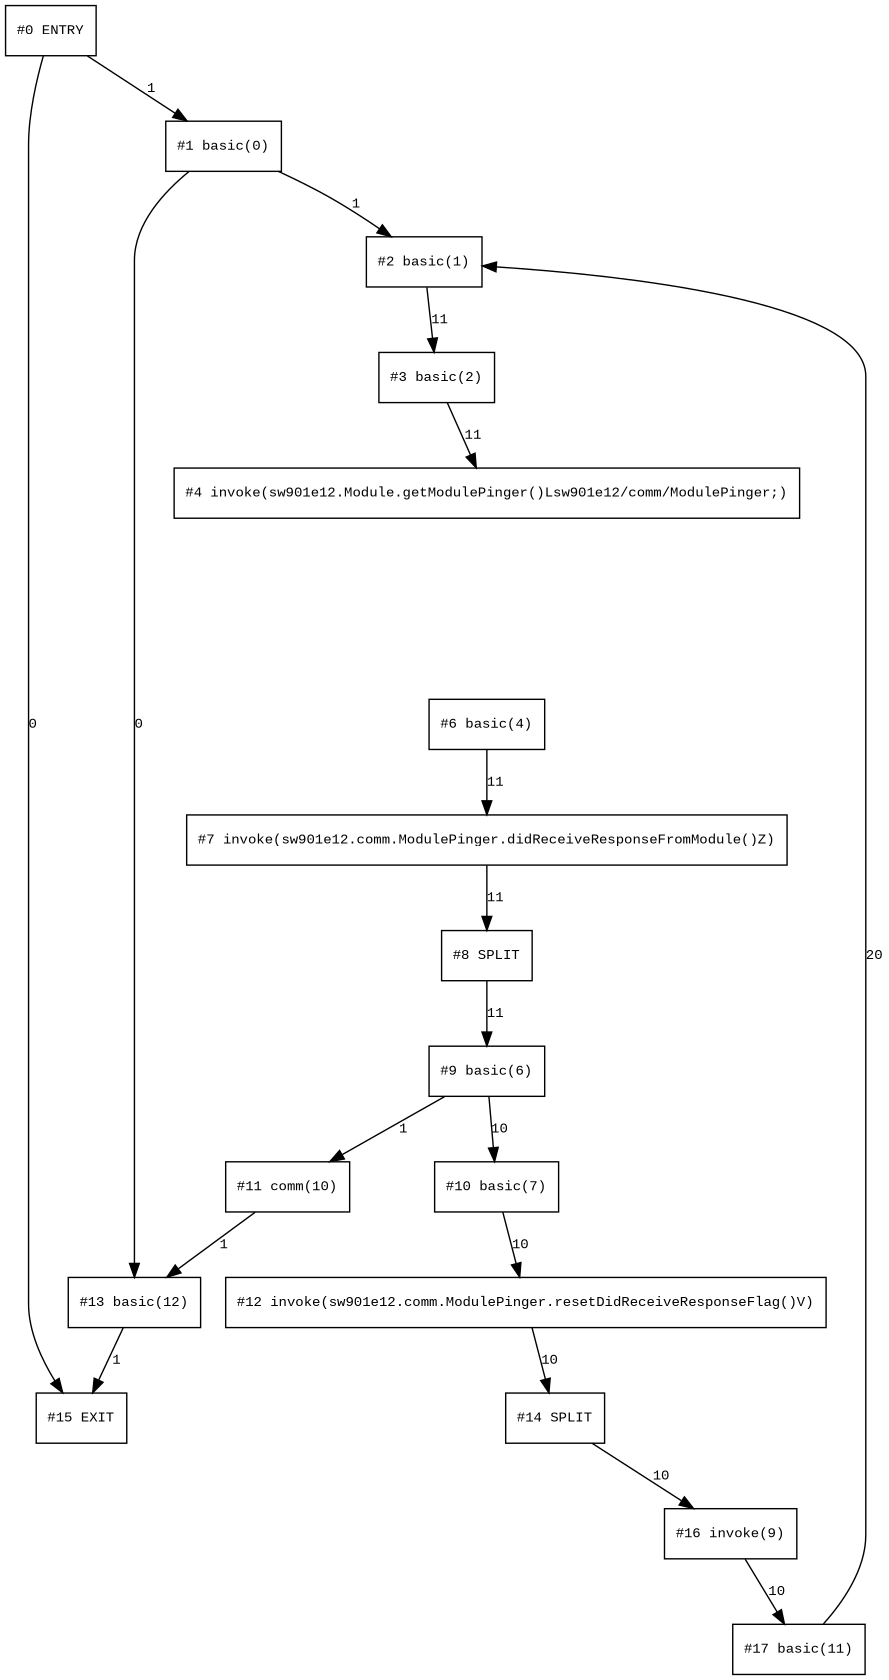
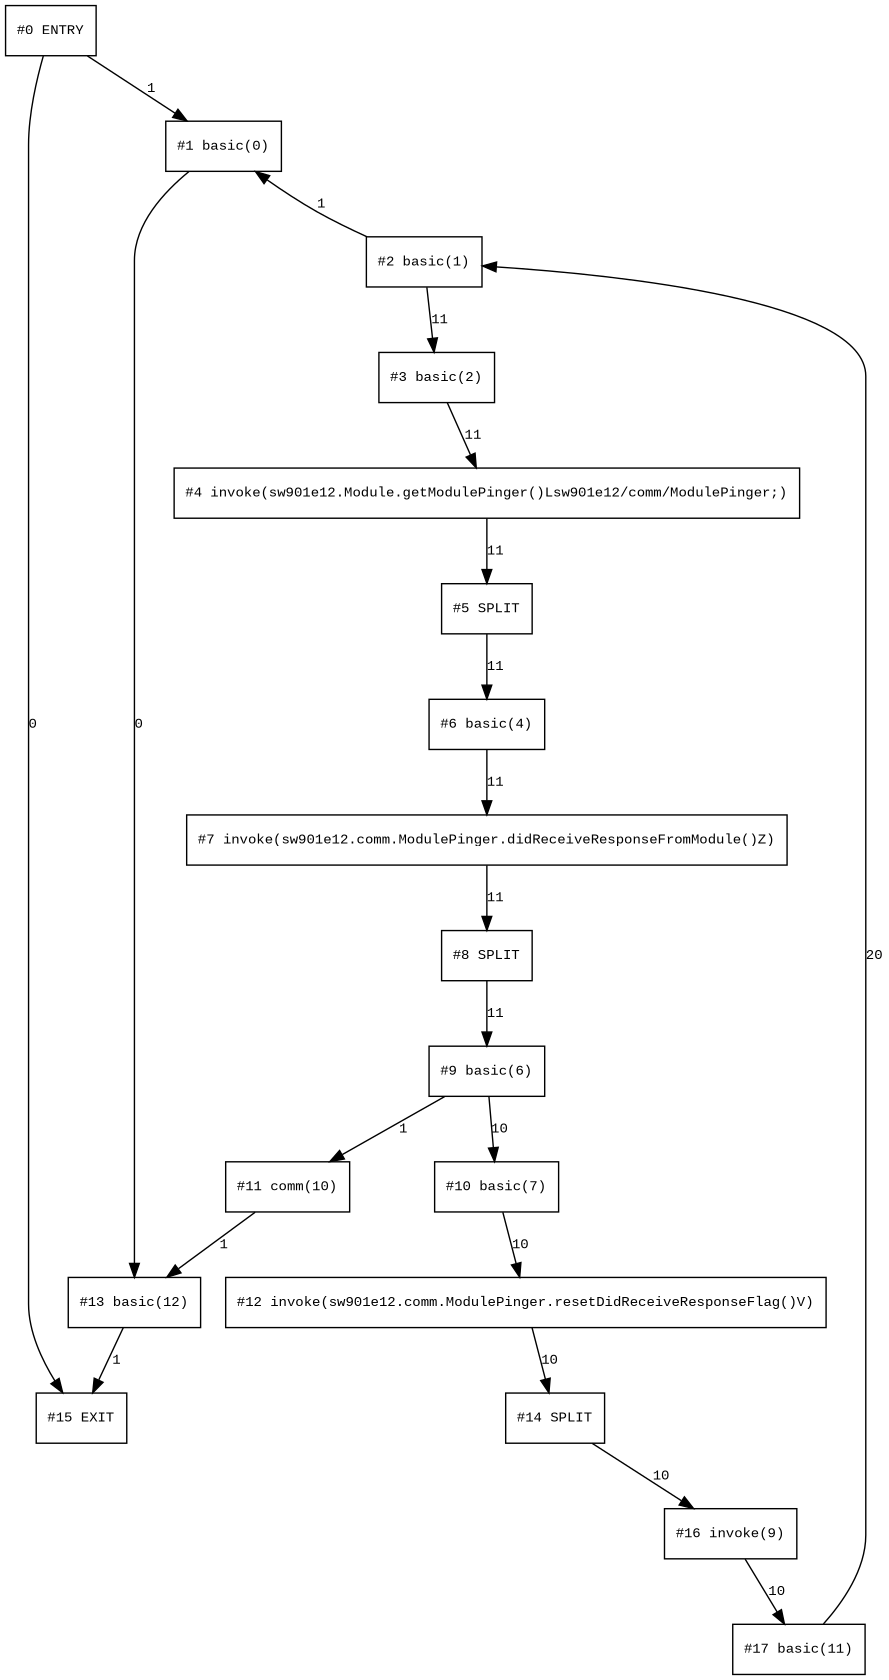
(330, 198) -> (316, 211)
none -> (487, 609)
